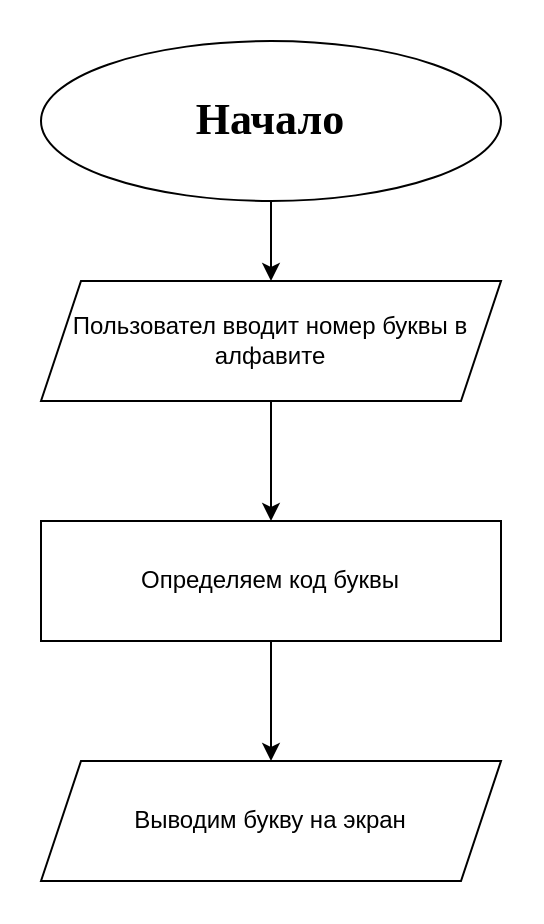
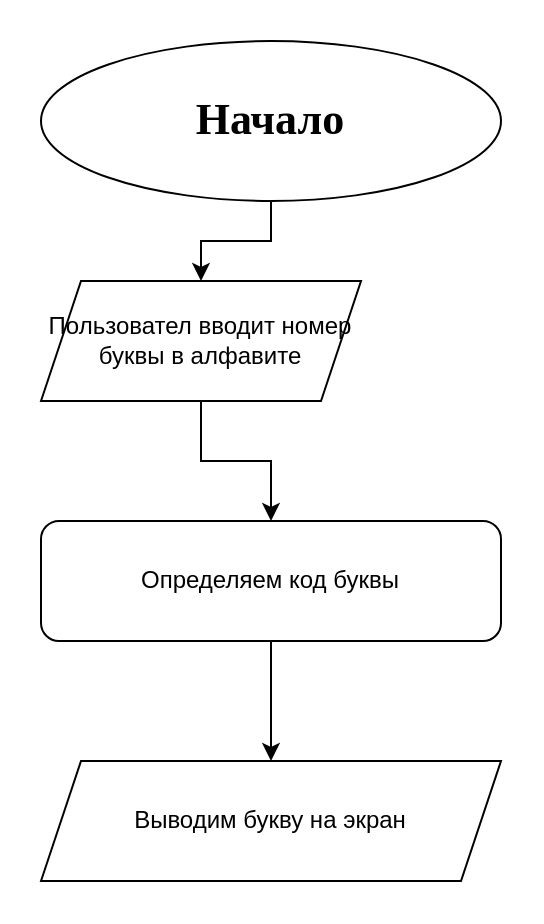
(271, 341) -> (201, 341)
(271, 581) -> (271, 581)
